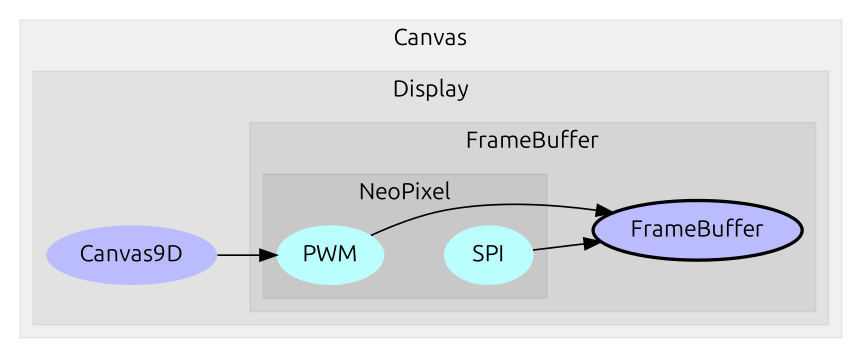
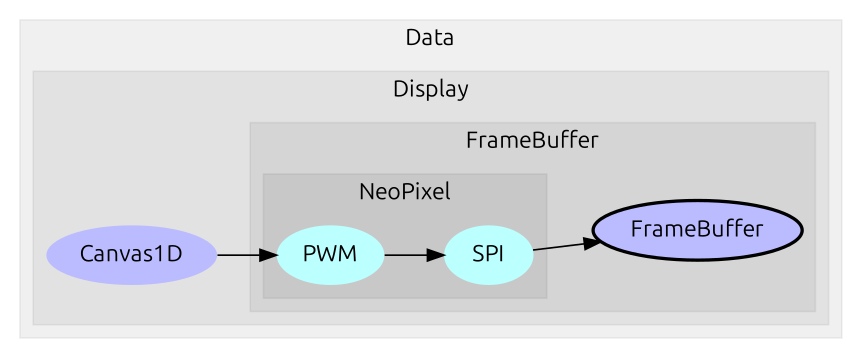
(431, 39) -> (431, 39)
(481, 206) -> (406, 255)
(132, 255) -> (132, 255)
